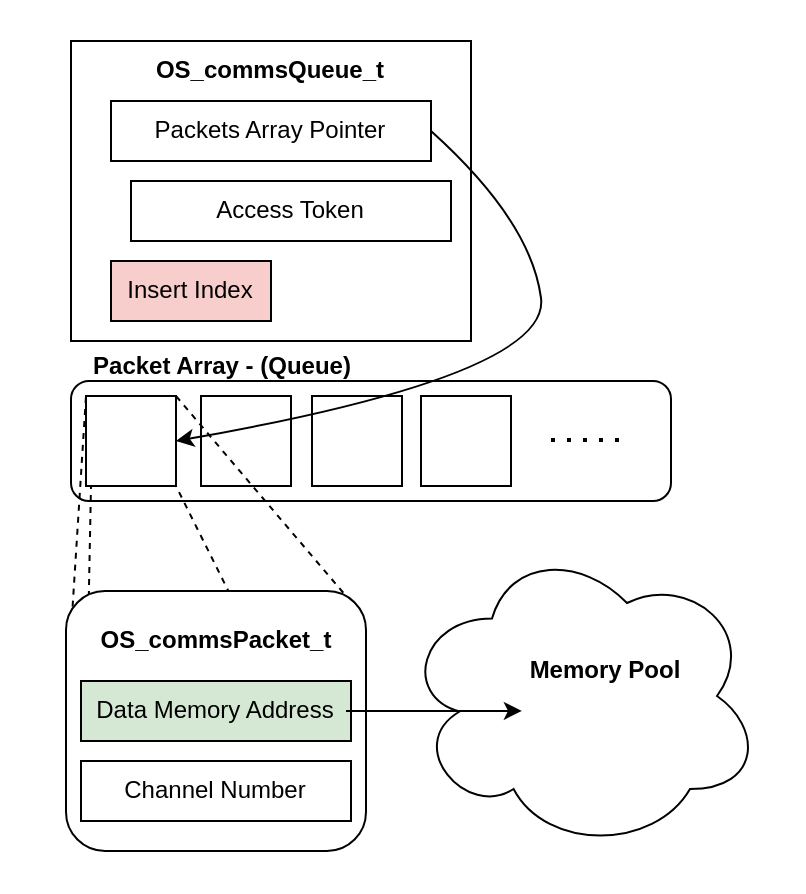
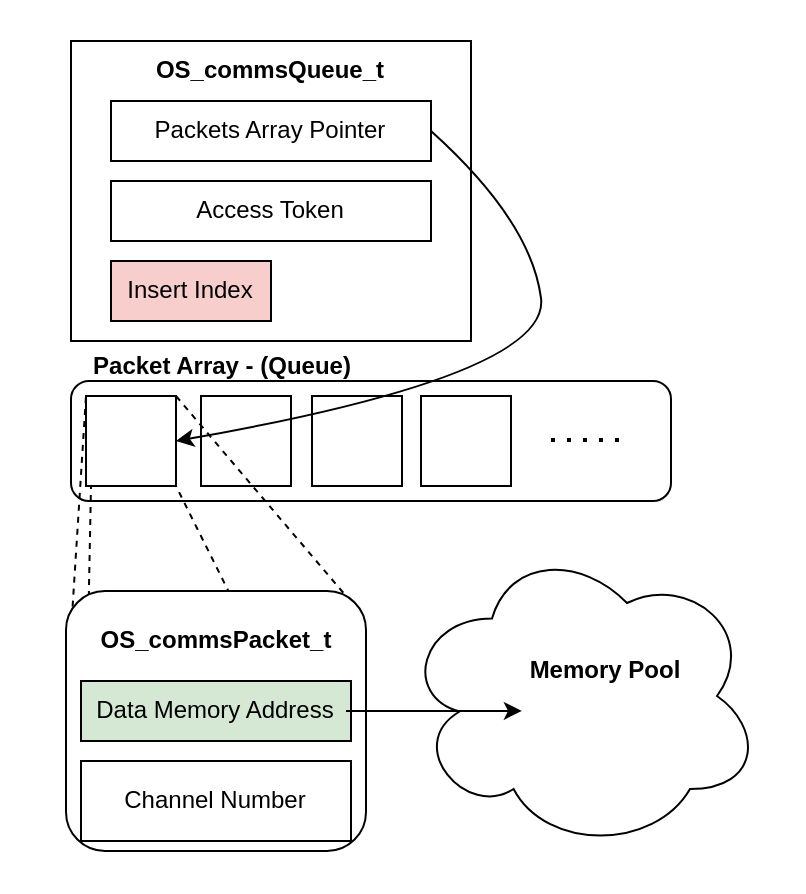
(291, 211) -> (271, 211)
(216, 791) -> (216, 801)
